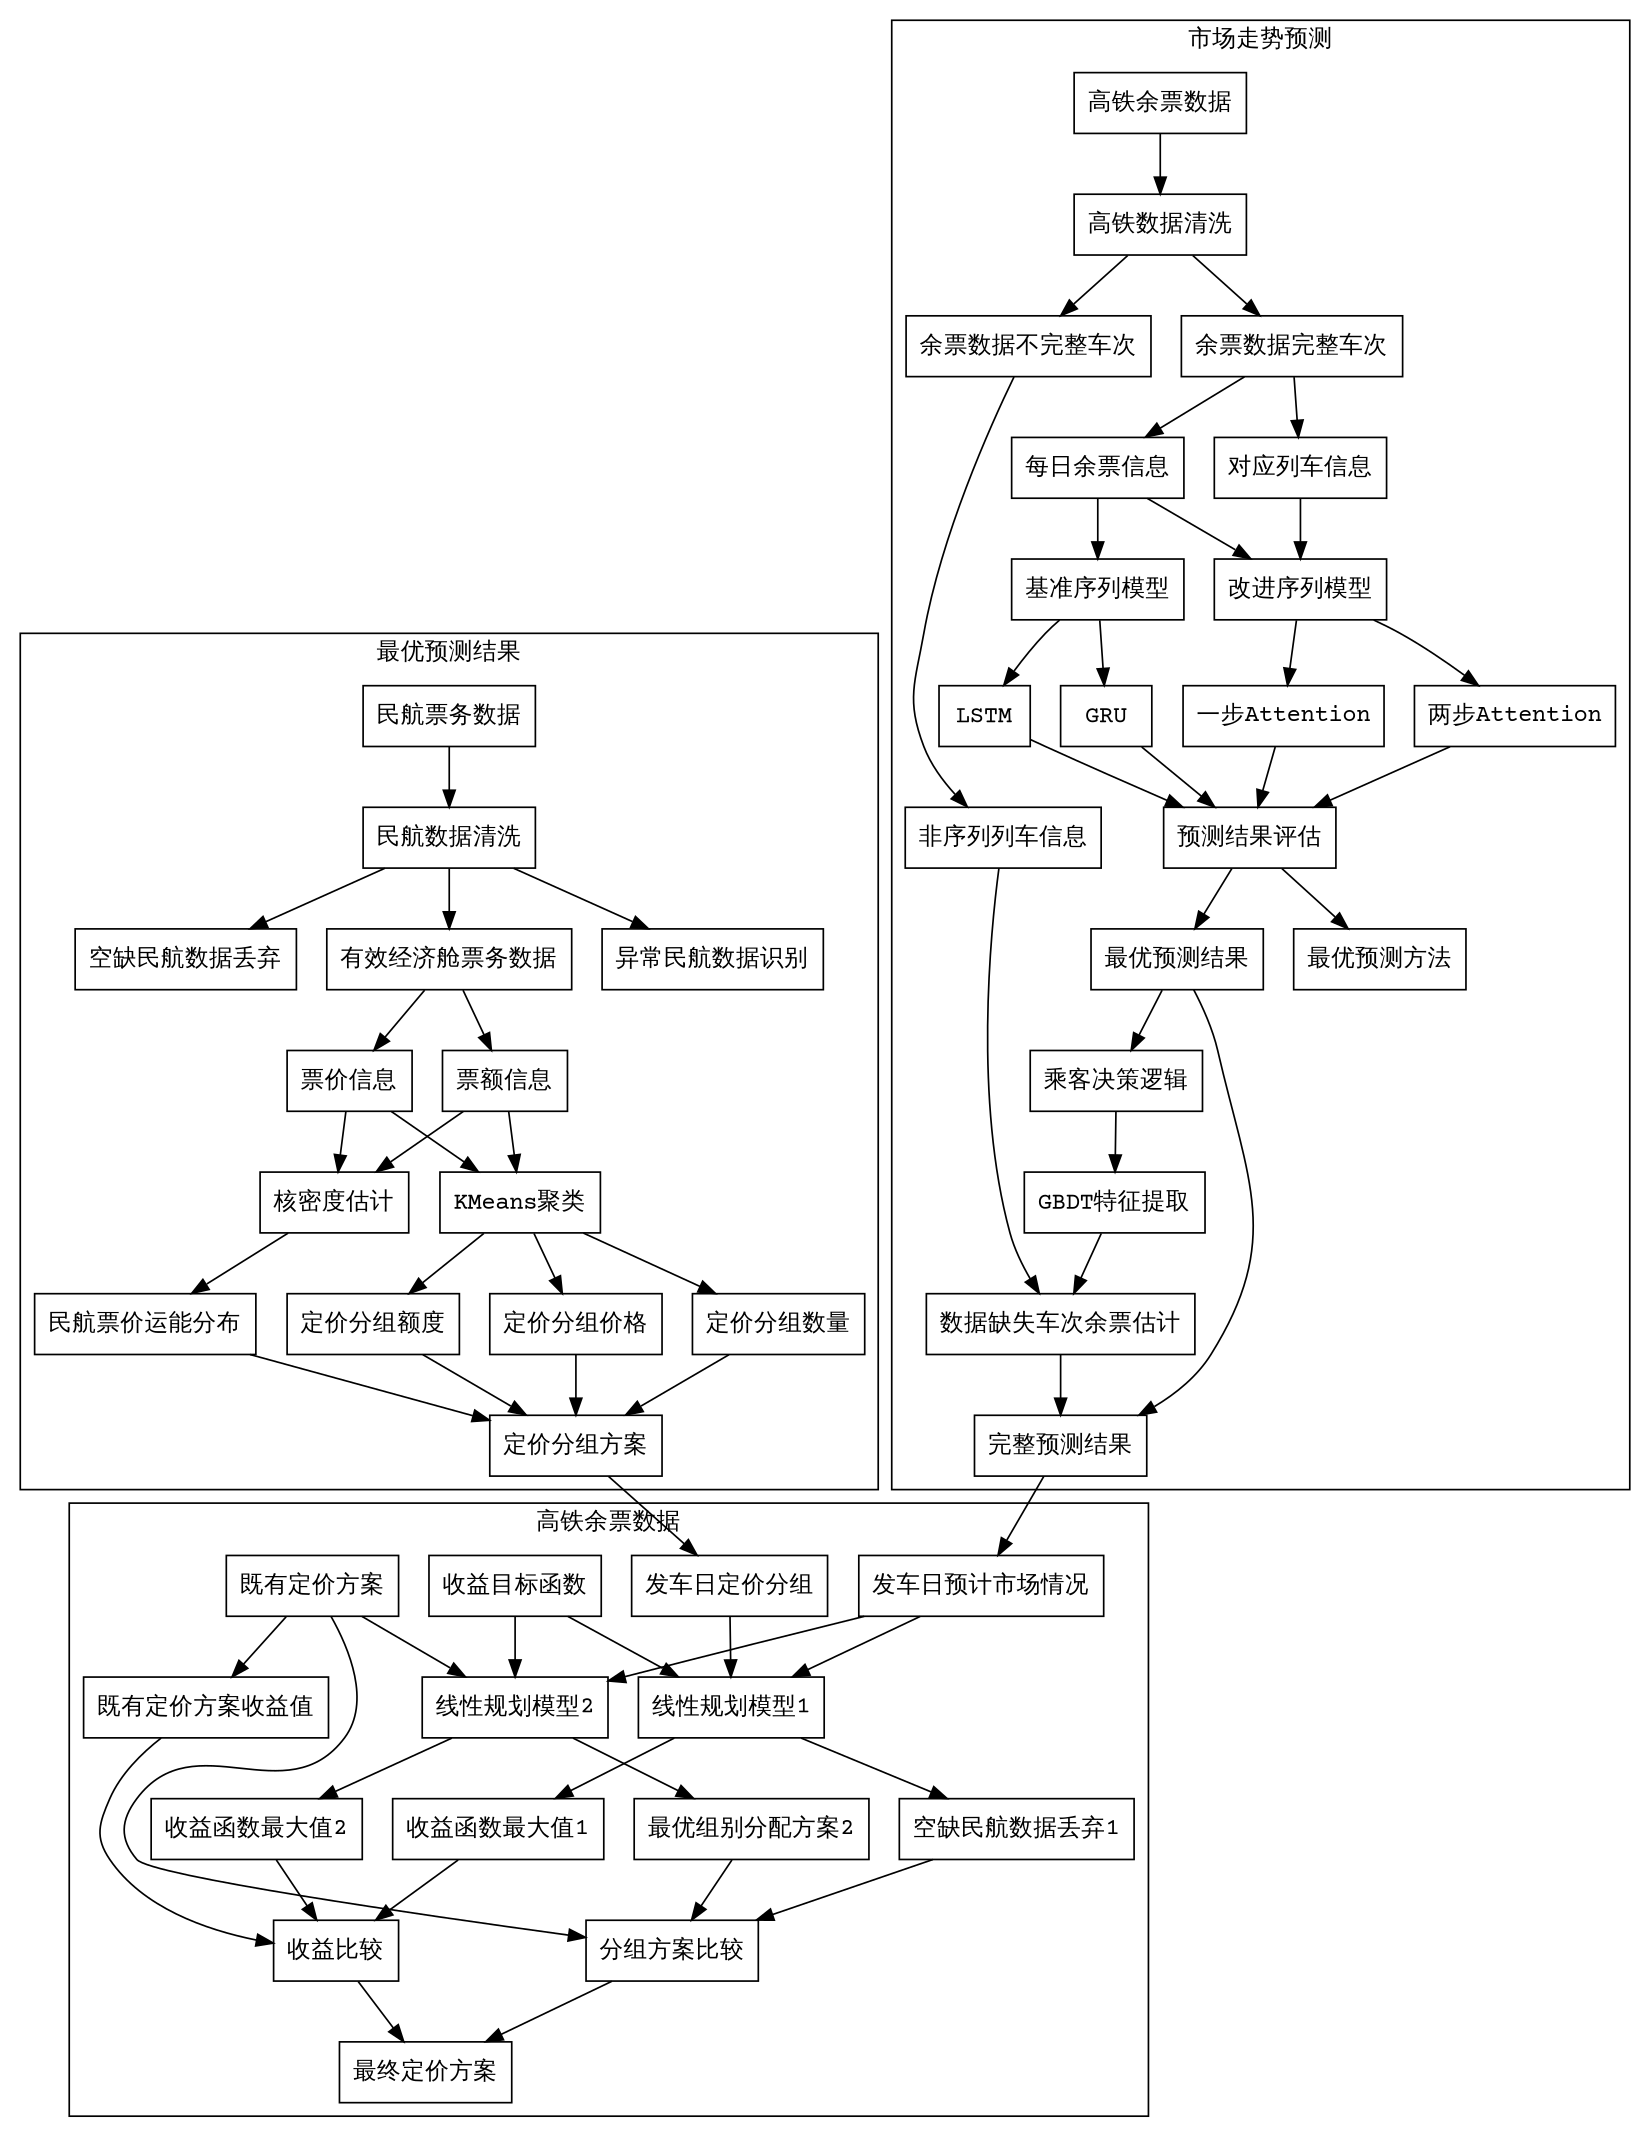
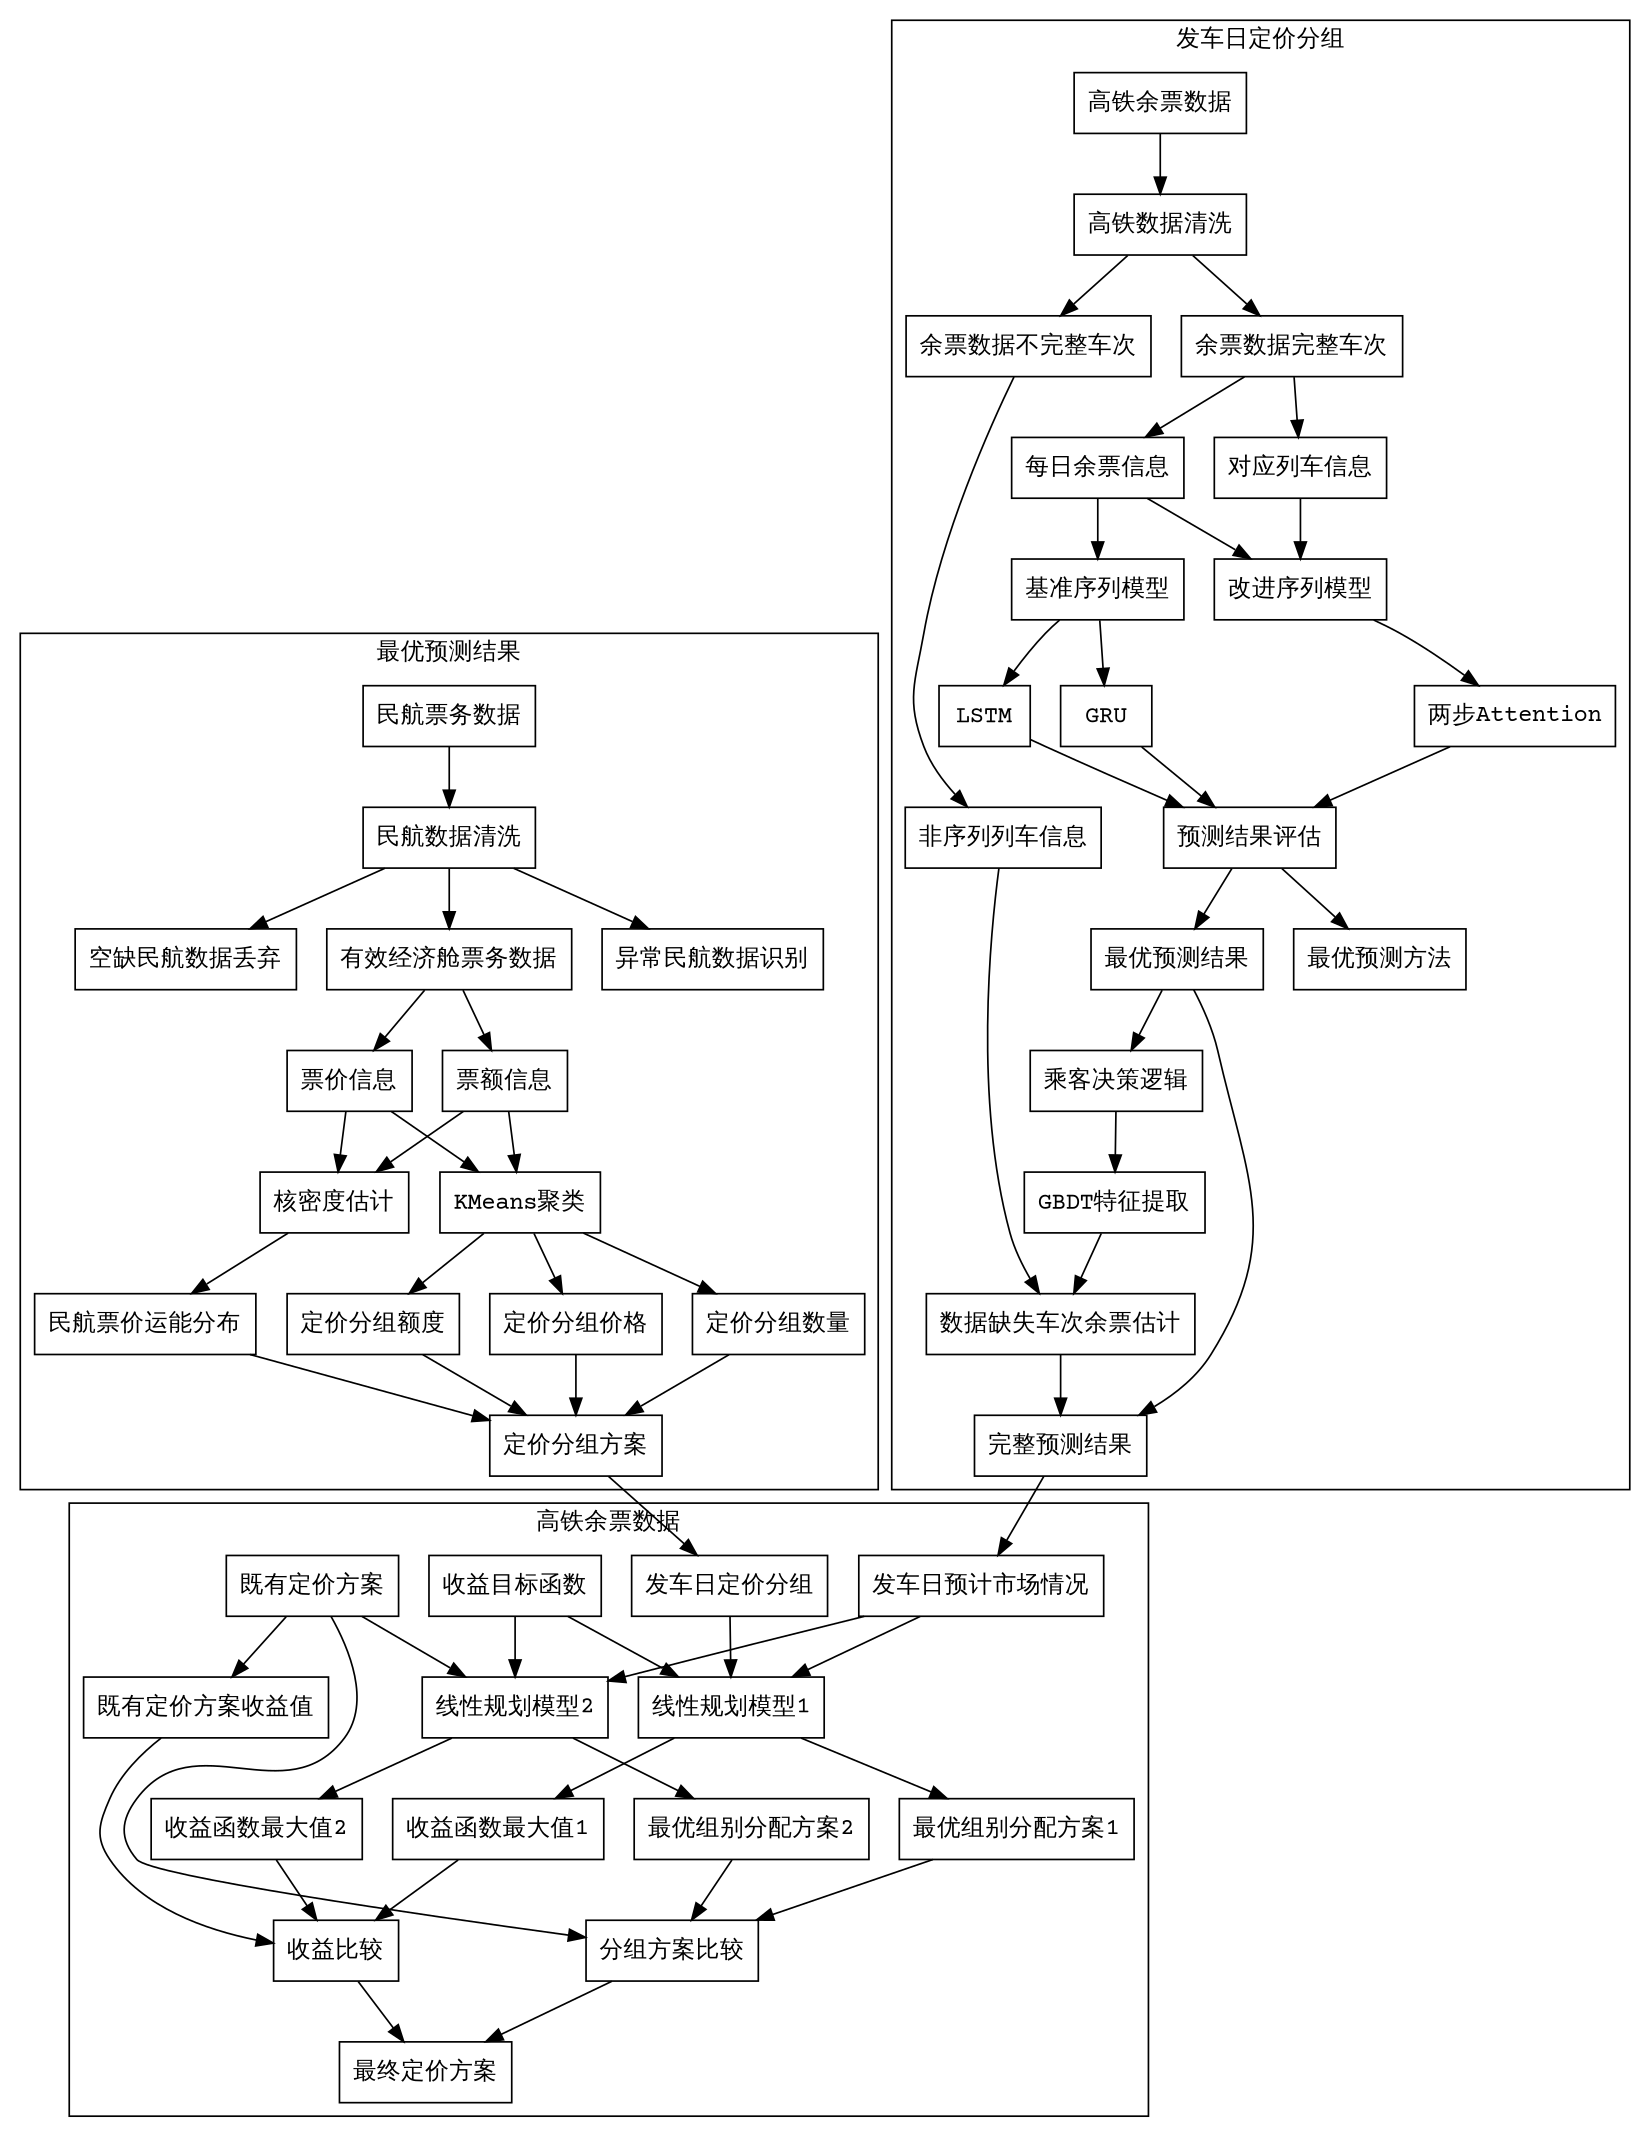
(1261, 40) -> (1261, 40)
(1284, 716) -> none
(1017, 1829) -> (1017, 1829)
